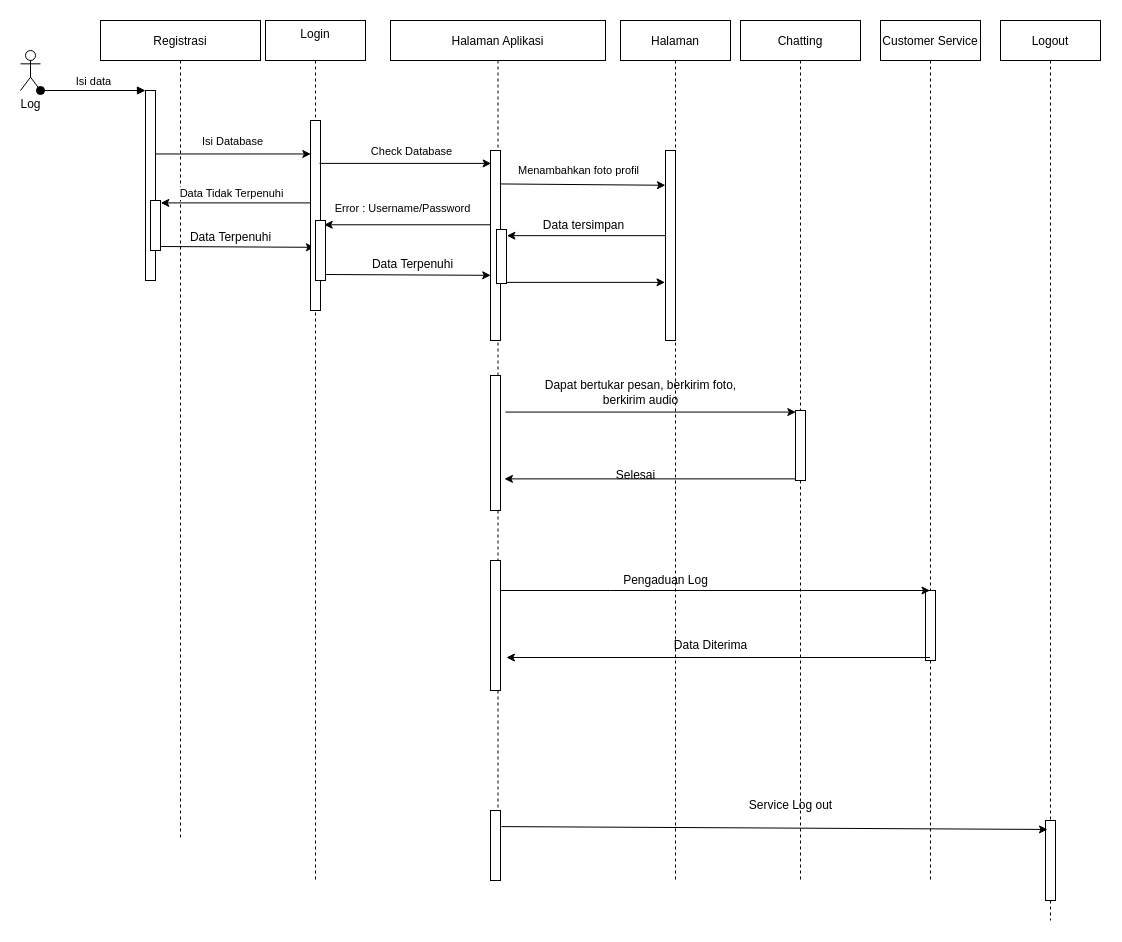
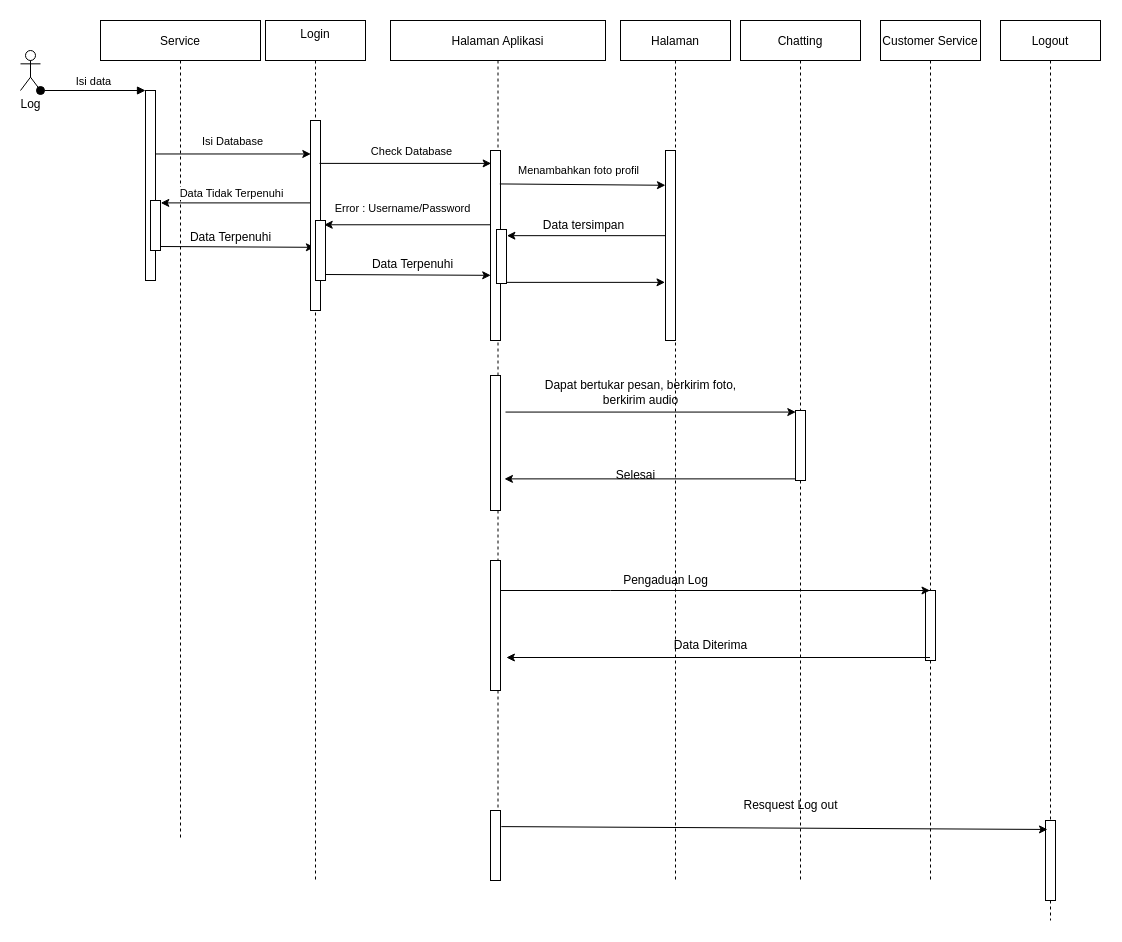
(180, 41) -> (180, 41)
(791, 806) -> (791, 806)
